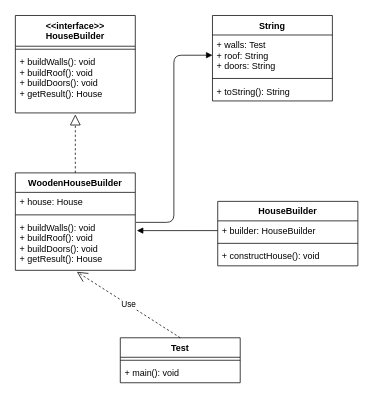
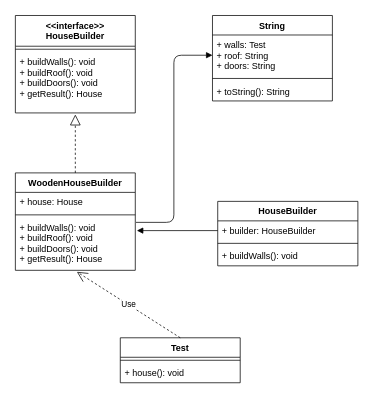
(278, 257) -> (263, 257)
(154, 374) -> (158, 374)
